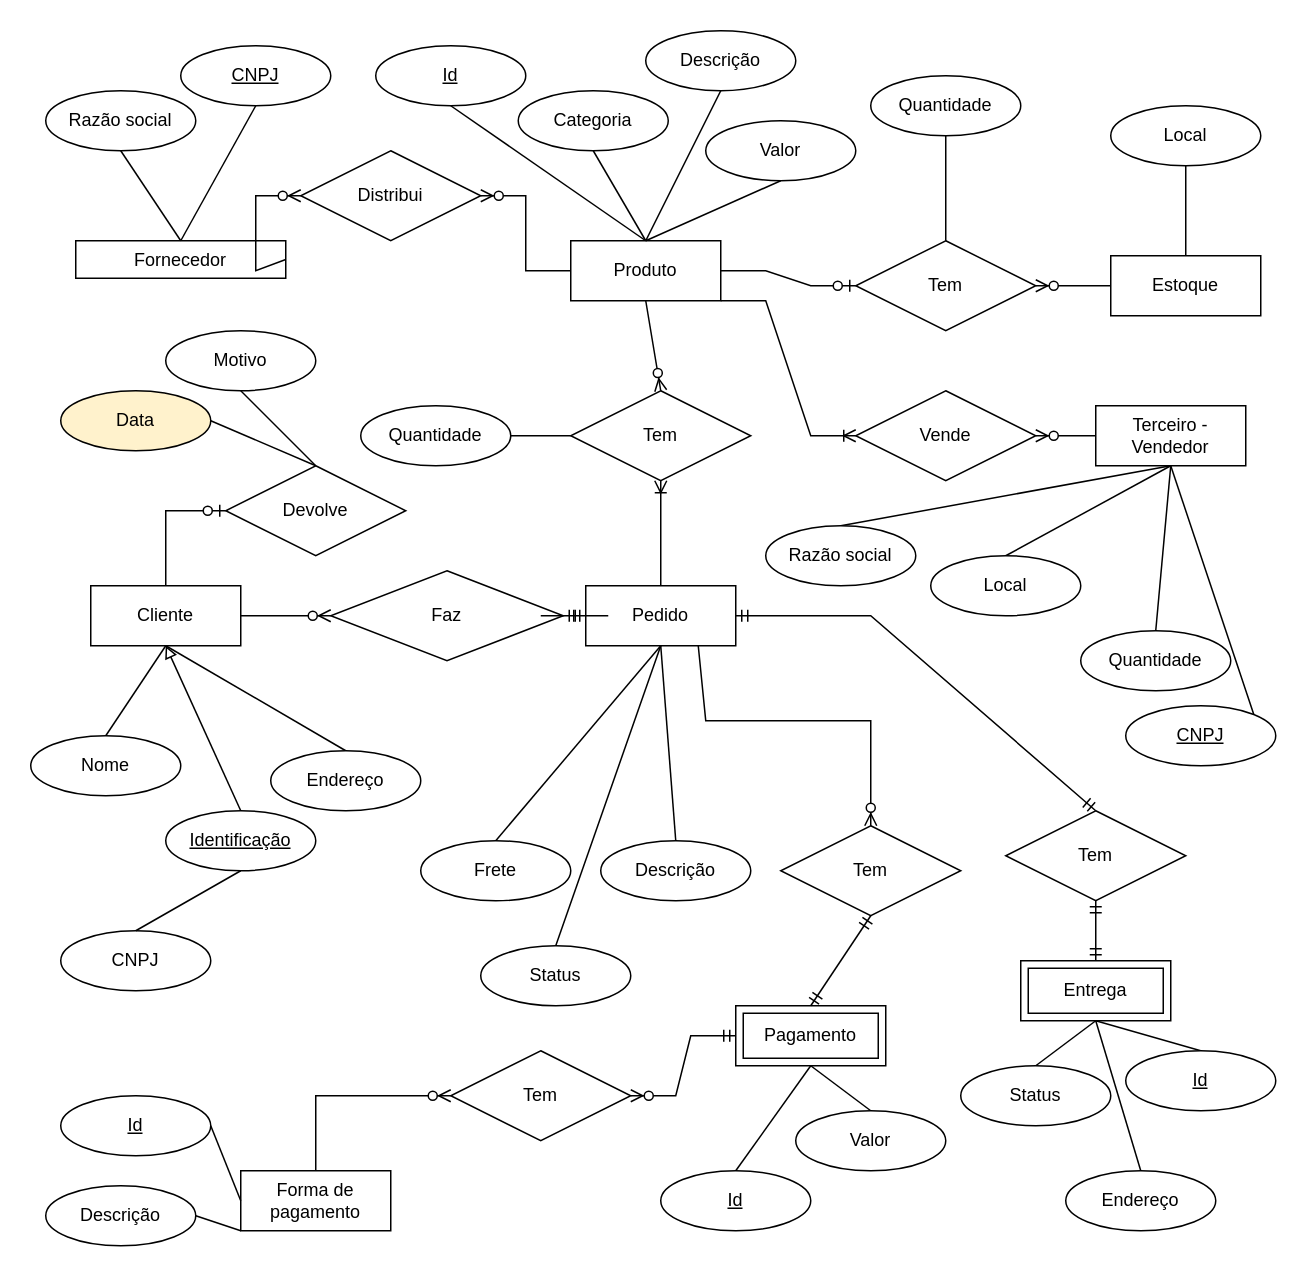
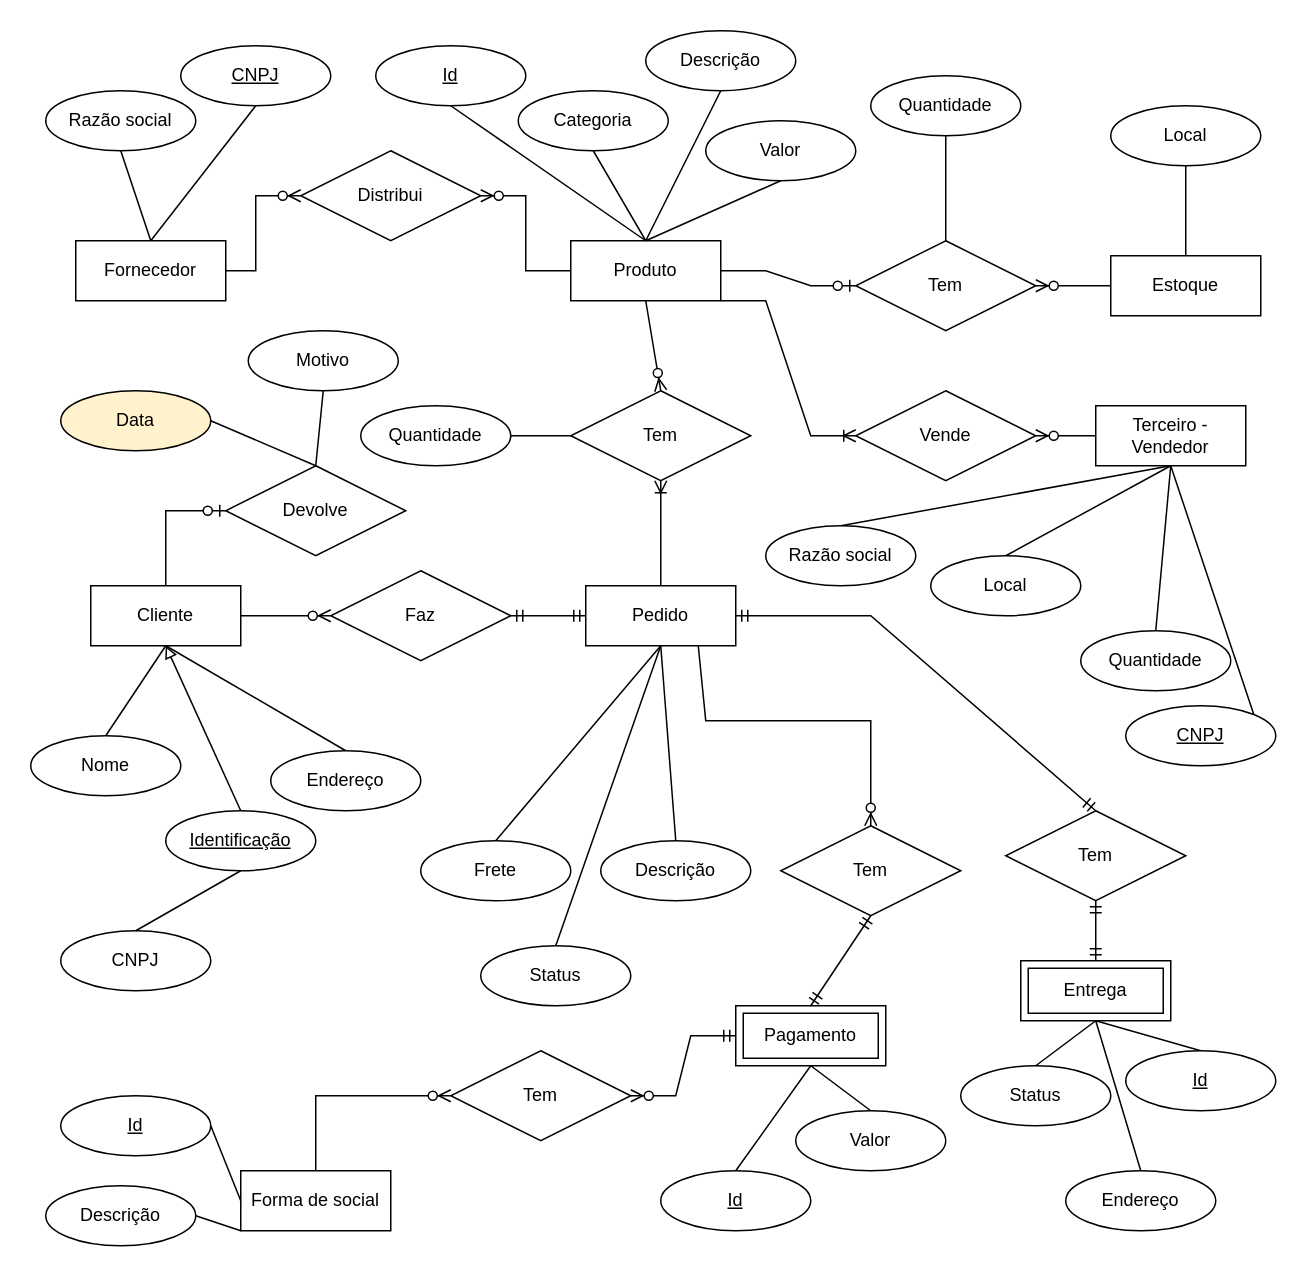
(181, 260) -> (151, 271)
(241, 361) -> (323, 361)
(447, 616) -> (421, 616)
(316, 1201) -> (316, 1201)
